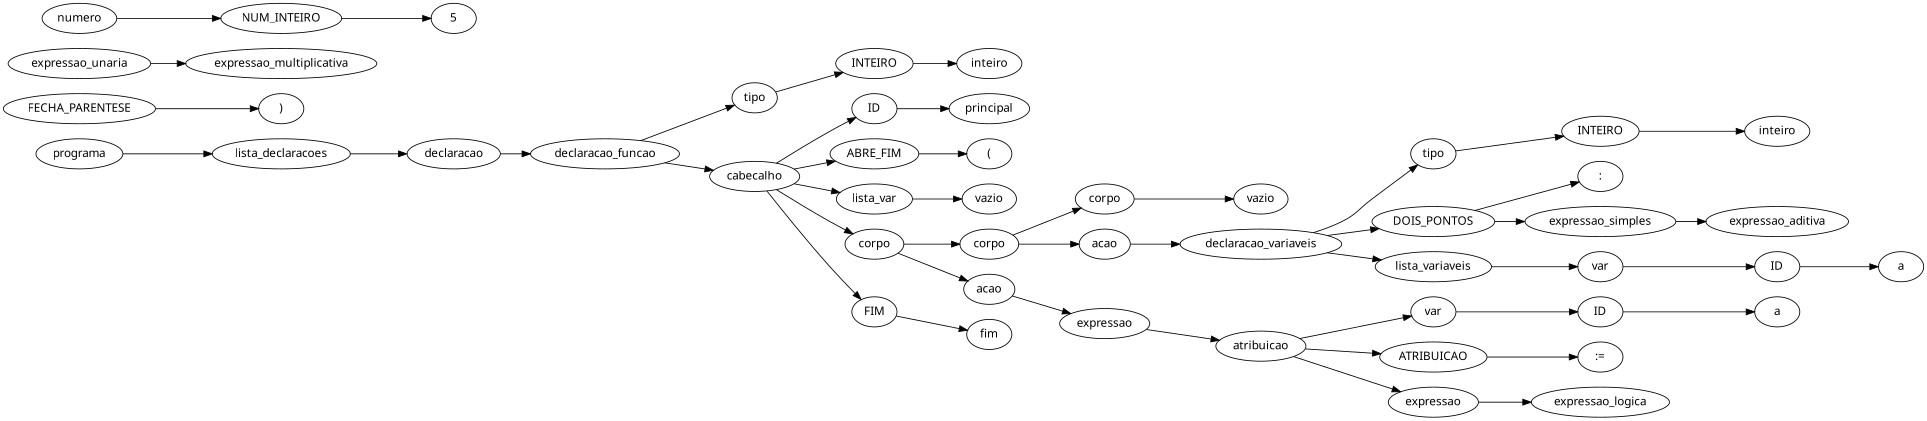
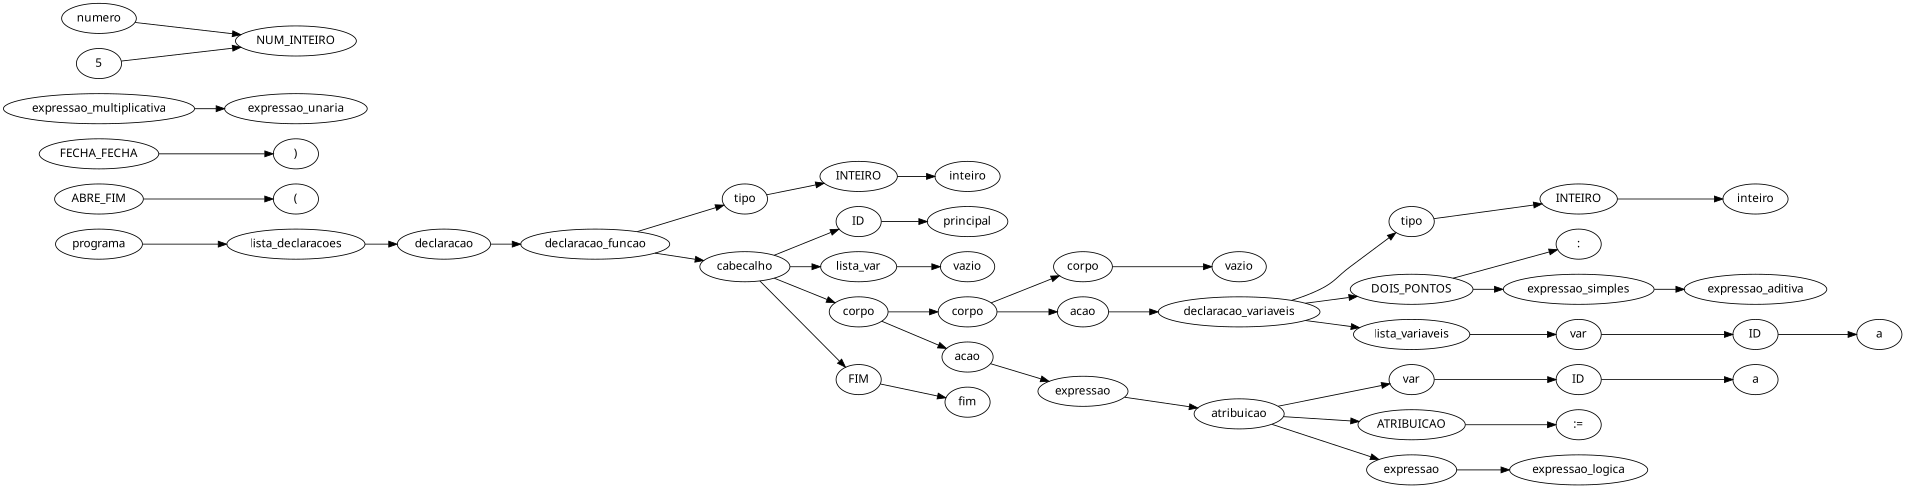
(382, 18) -> (177, 55)
(164, 64) -> (205, 109)
(79, 109) -> (99, 154)
(810, 166) -> none
